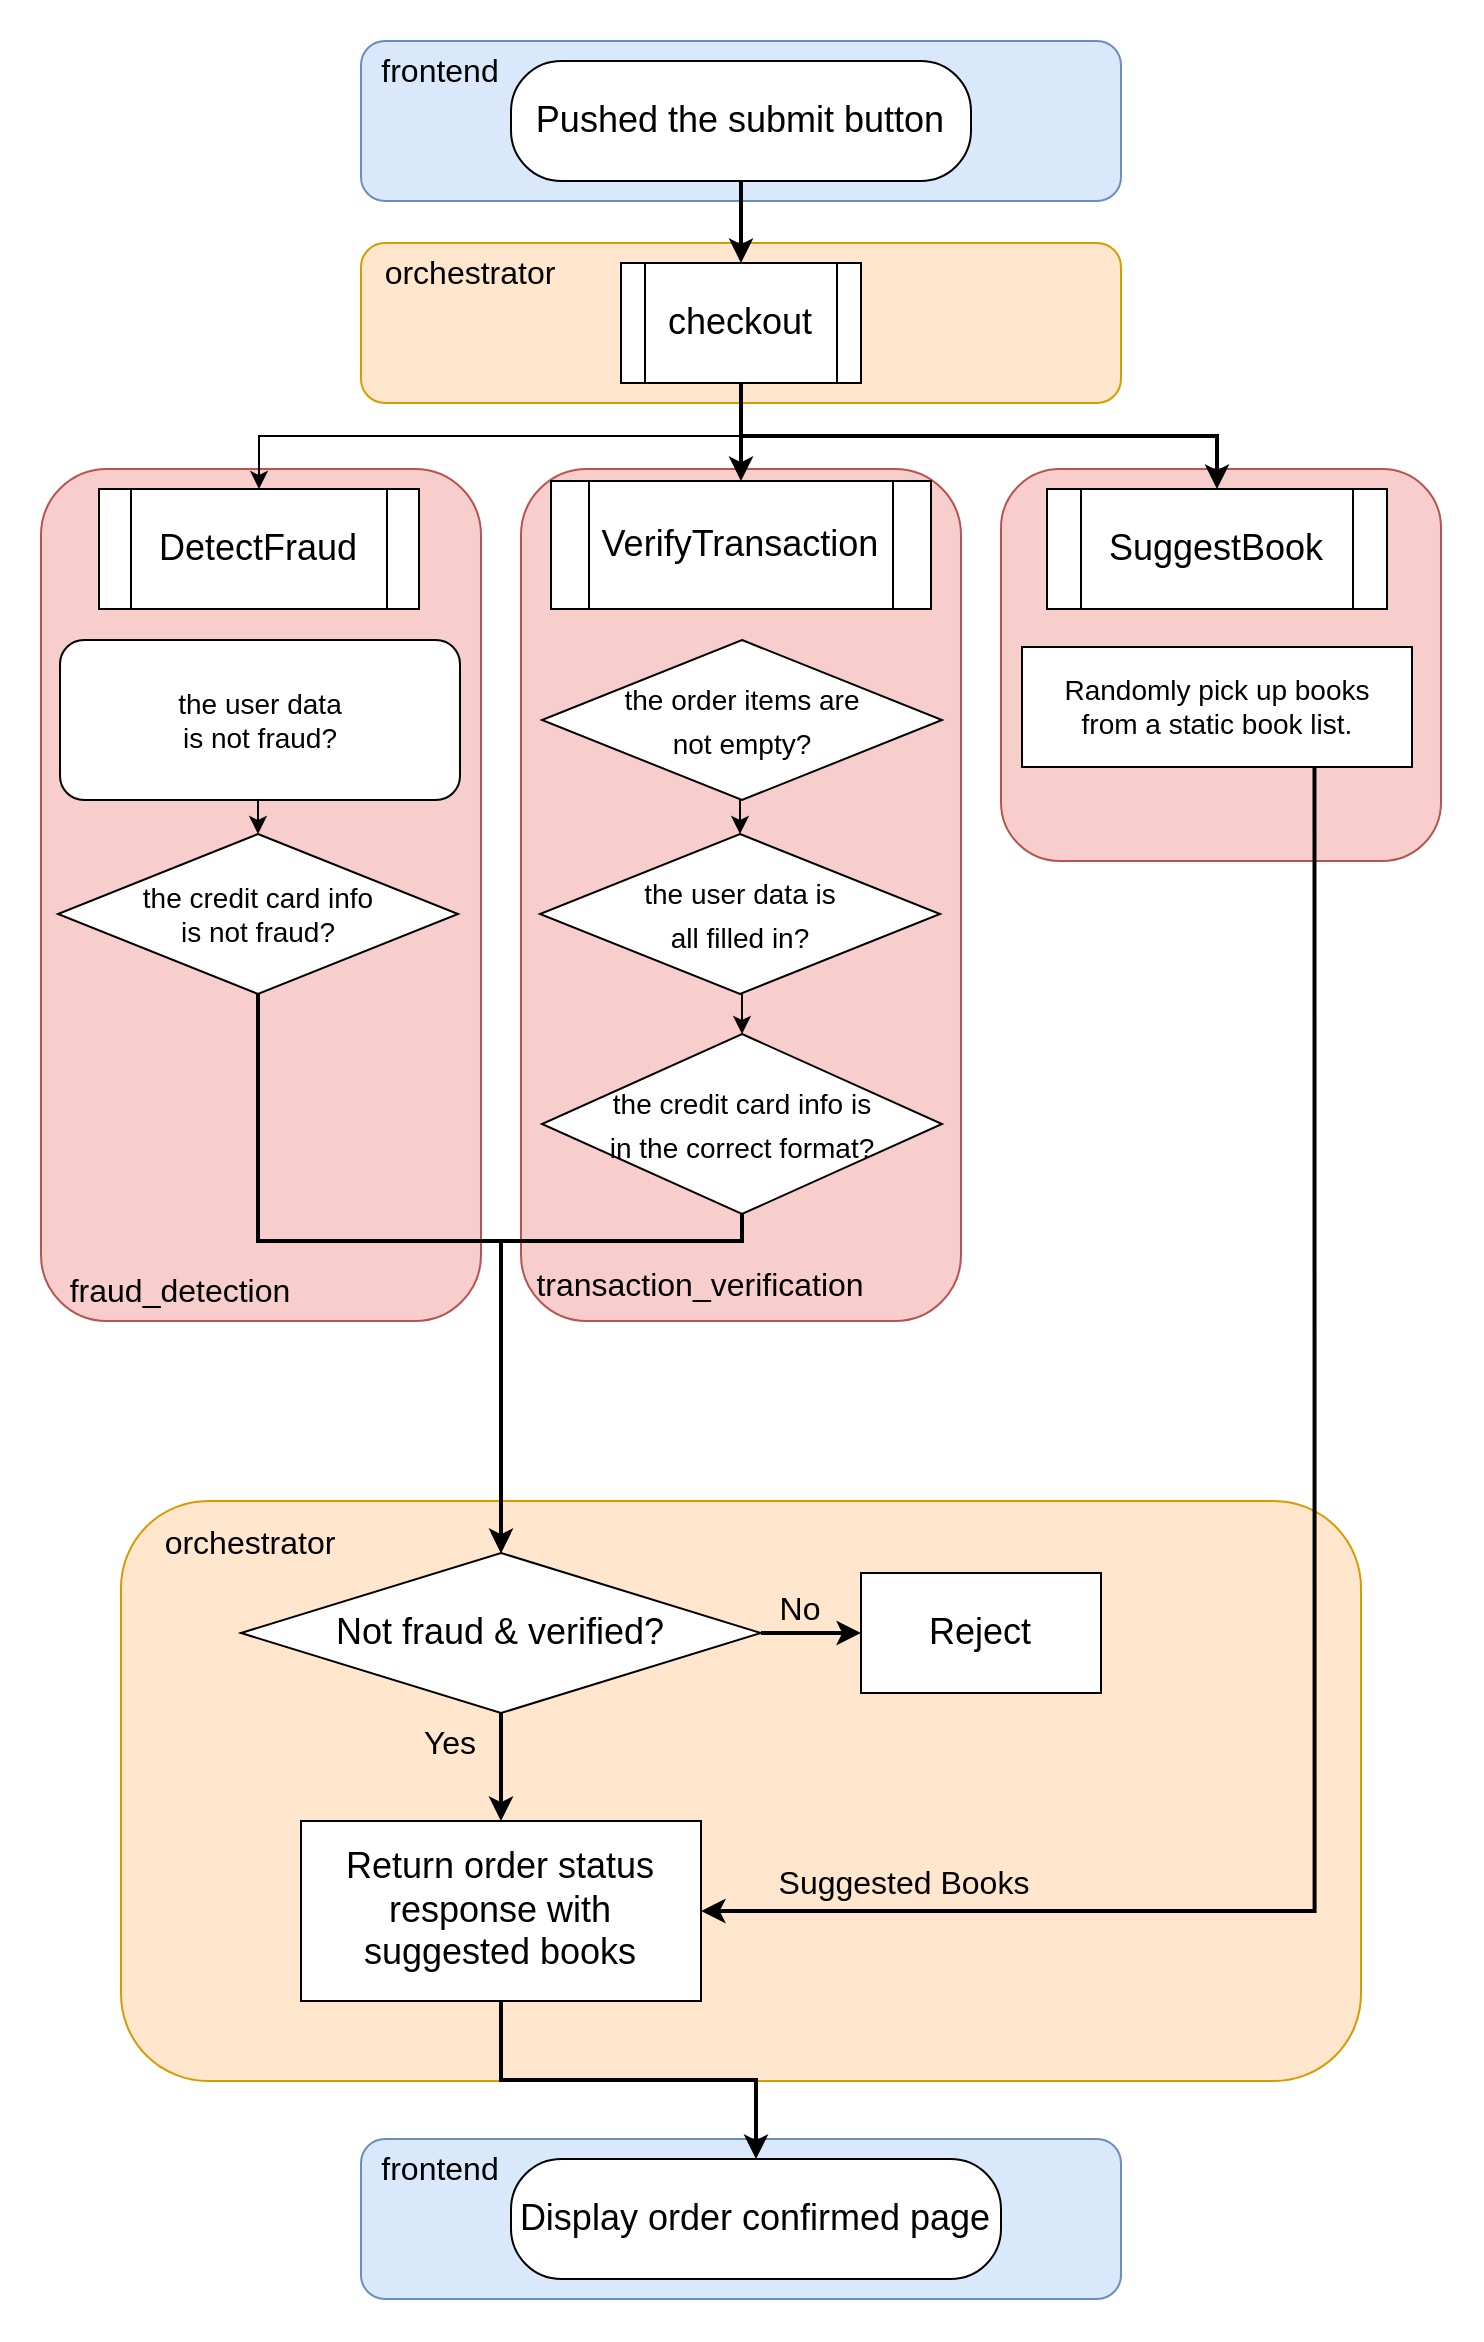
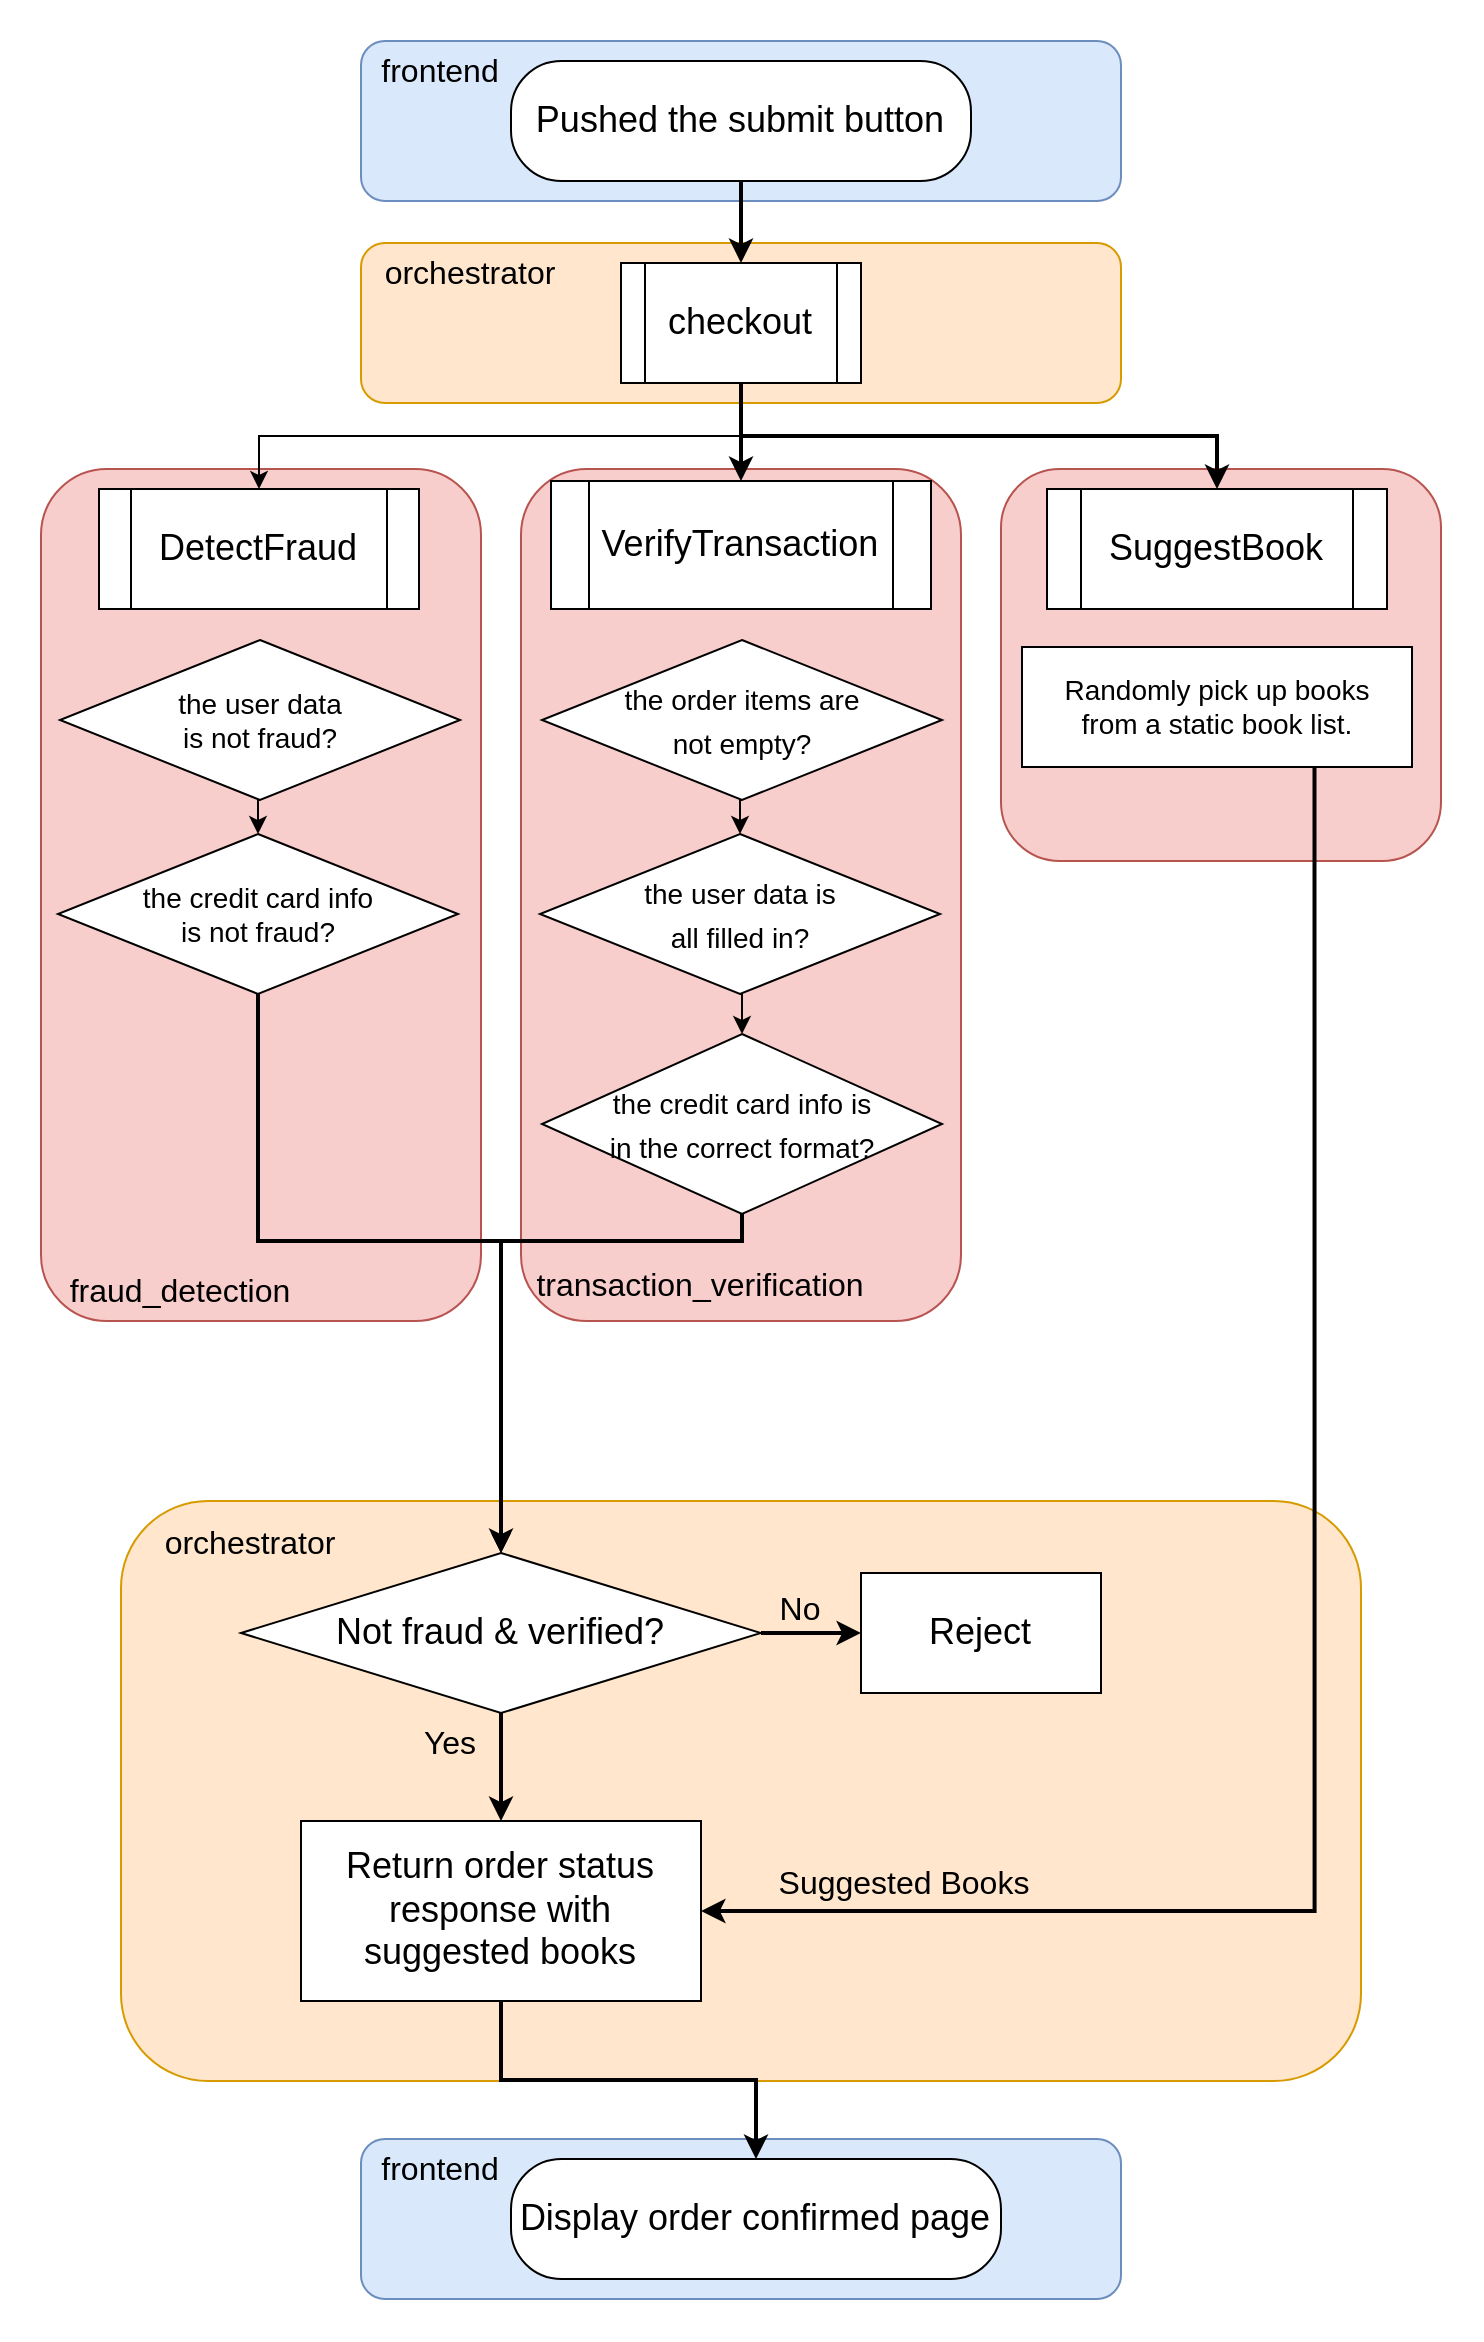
(260, 720) -> (260, 720)
